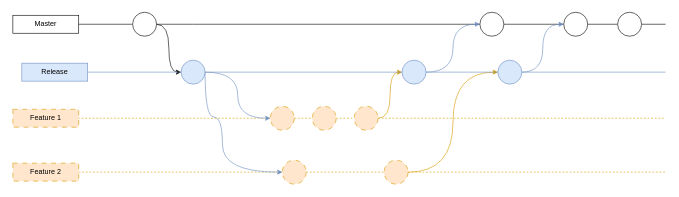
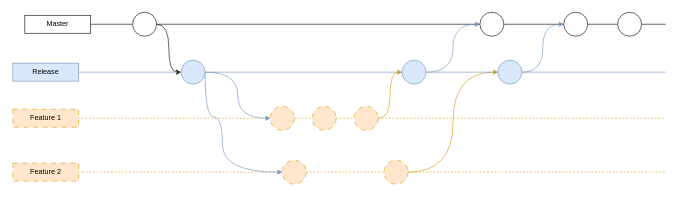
(45, 24) -> (57, 24)
(54, 72) -> (45, 72)
